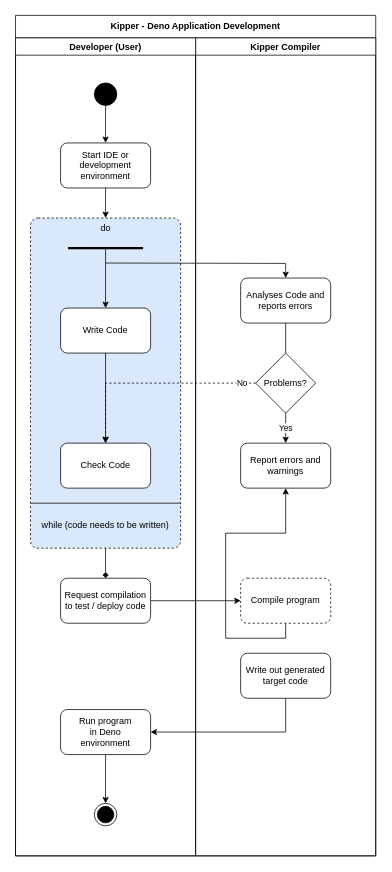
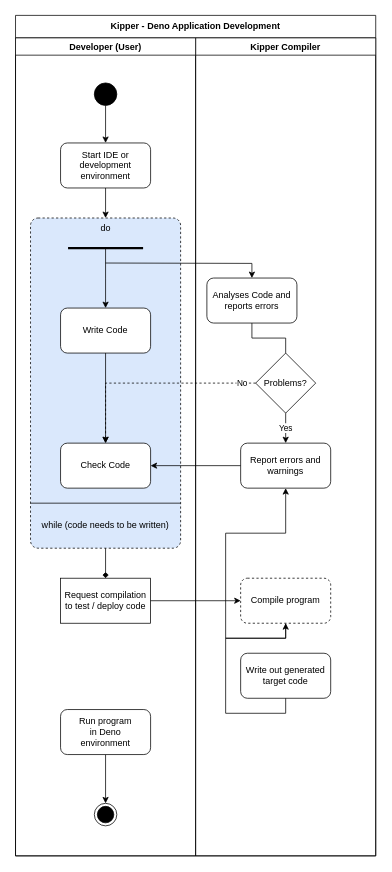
(285, 300) -> (252, 300)
none -> (198, 465)
(105, 600) -> (105, 600)
(285, 722) -> (225, 707)
